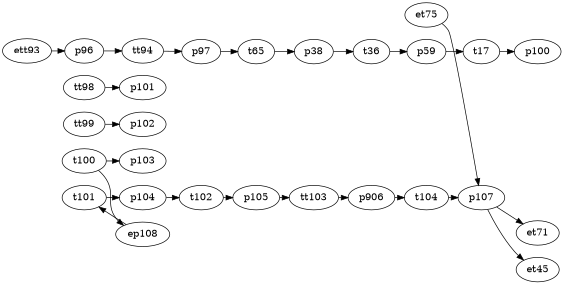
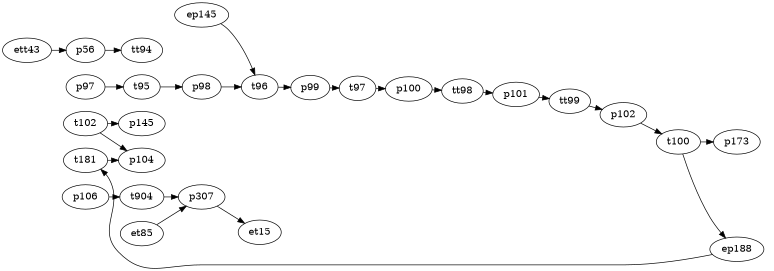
none -> (202, 15)
(426, 15) -> (142, 234)
(27, 51) -> (27, 50)
(84, 51) -> (86, 50)
(169, 51) -> none
(256, 52) -> (142, 87)
(314, 52) -> (202, 87)
(371, 52) -> (260, 87)
(426, 52) -> (310, 88)
(481, 52) -> (358, 88)
none -> (433, 90)
none -> (541, 98)
none -> (648, 127)
(143, 161) -> (737, 142)
(84, 198) -> (86, 160)
(169, 198) -> (111, 140)
(256, 198) -> (142, 124)
(314, 198) -> none
(371, 198) -> (86, 197)
(426, 198) -> (142, 197)
(481, 198) -> (202, 197)
(538, 233) -> none
(143, 234) -> (737, 249)
(538, 270) -> (260, 232)
